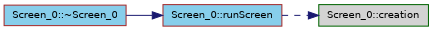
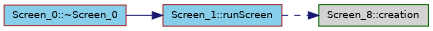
(222, 15) -> (222, 15)
(374, 15) -> (374, 15)
